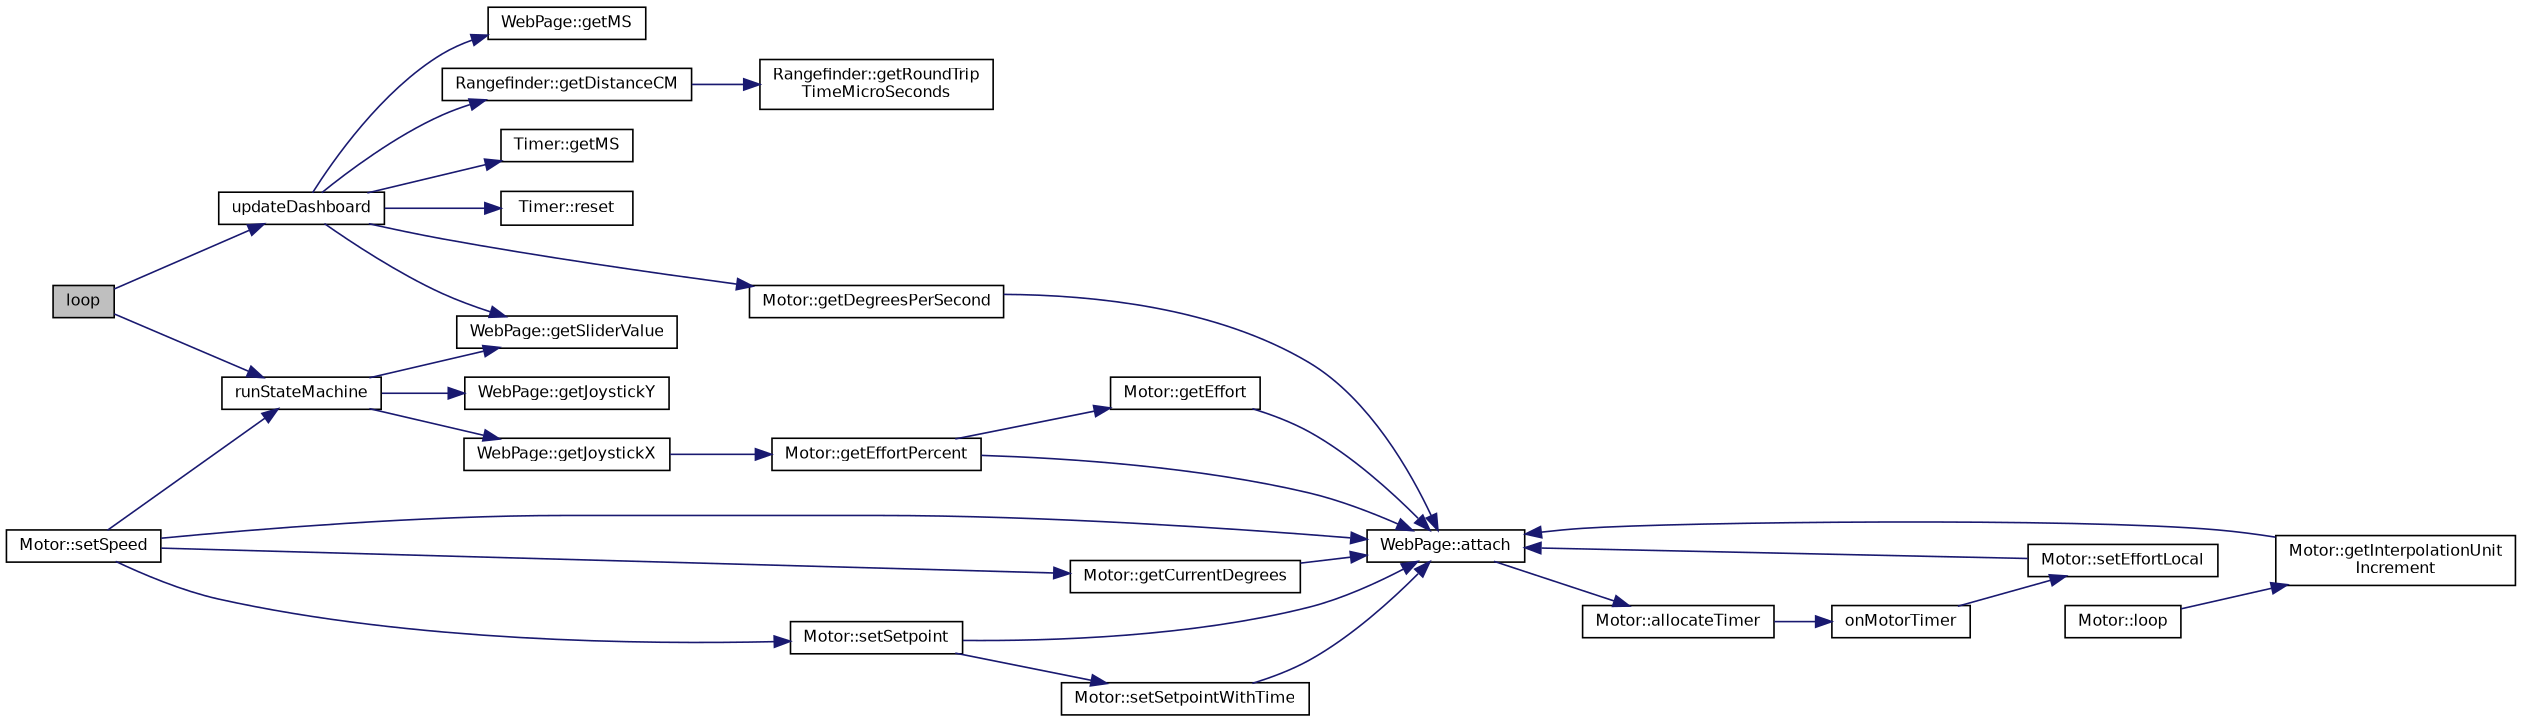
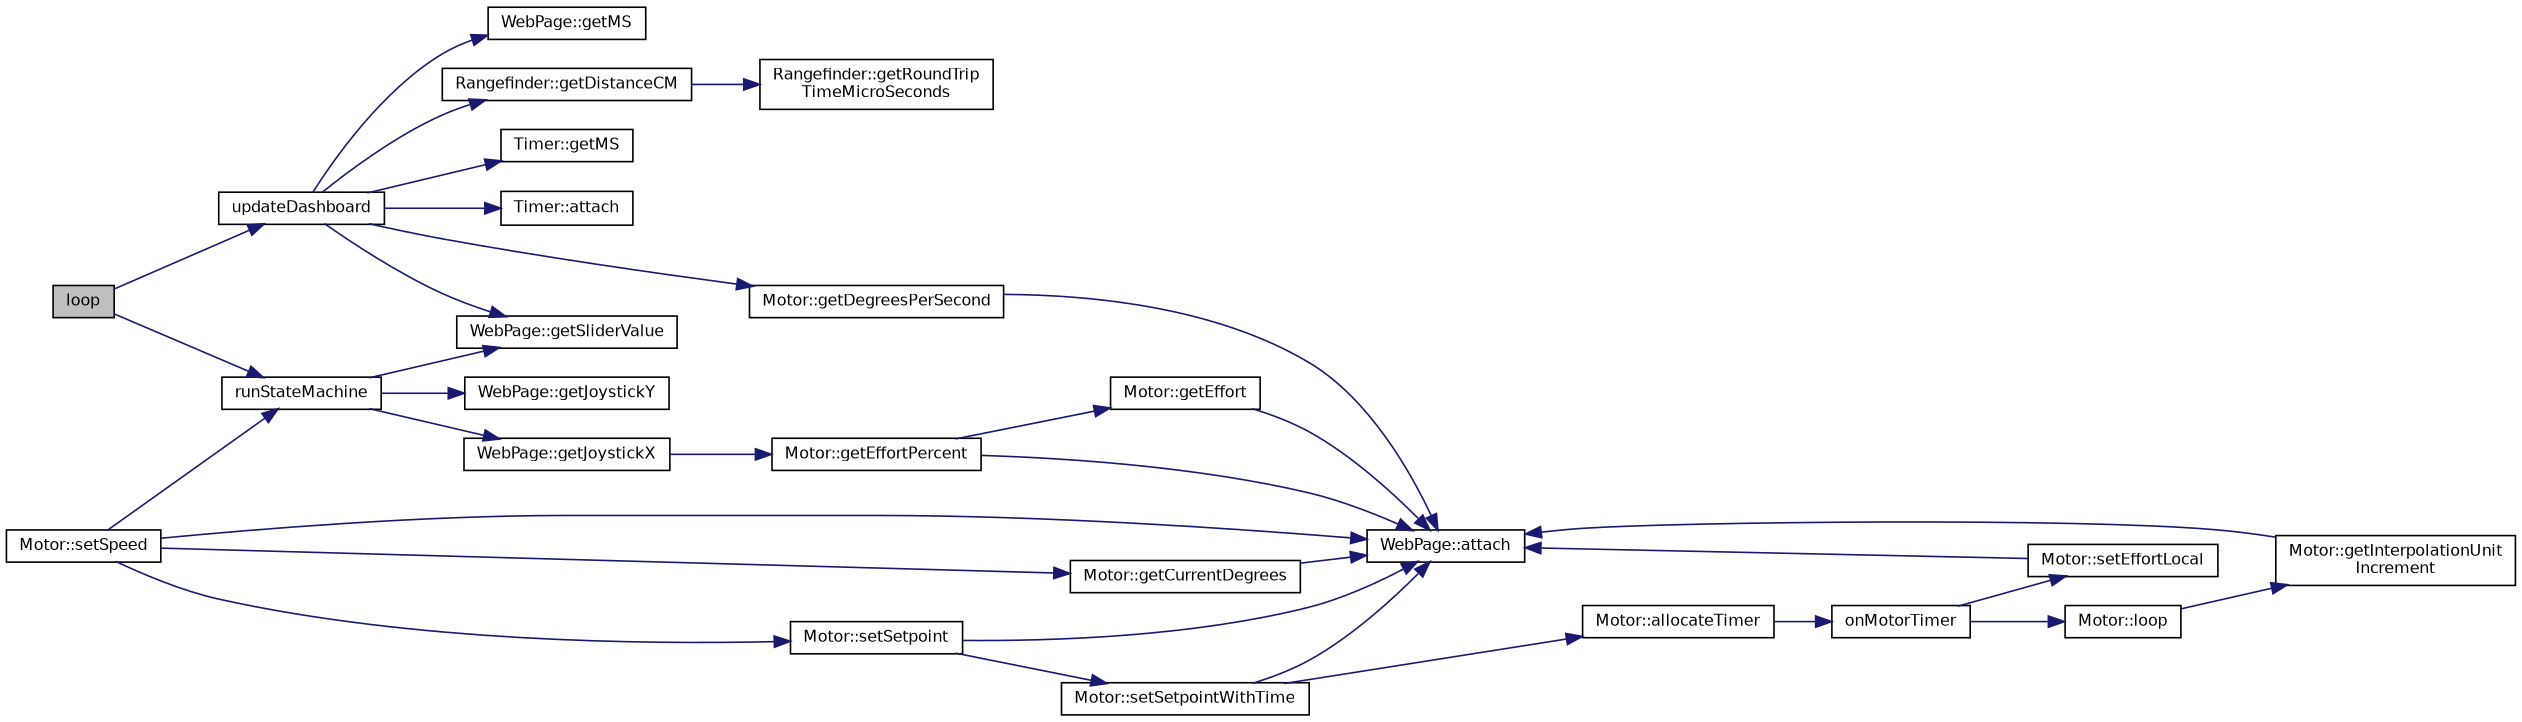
(567, 208) -> (567, 208)
(1554, 581) -> (1425, 661)
none -> (2009, 622)
